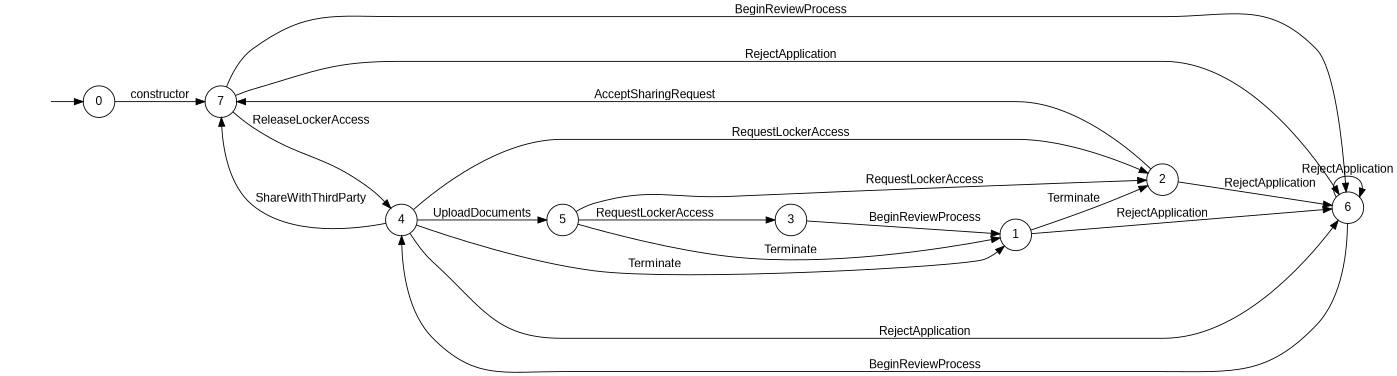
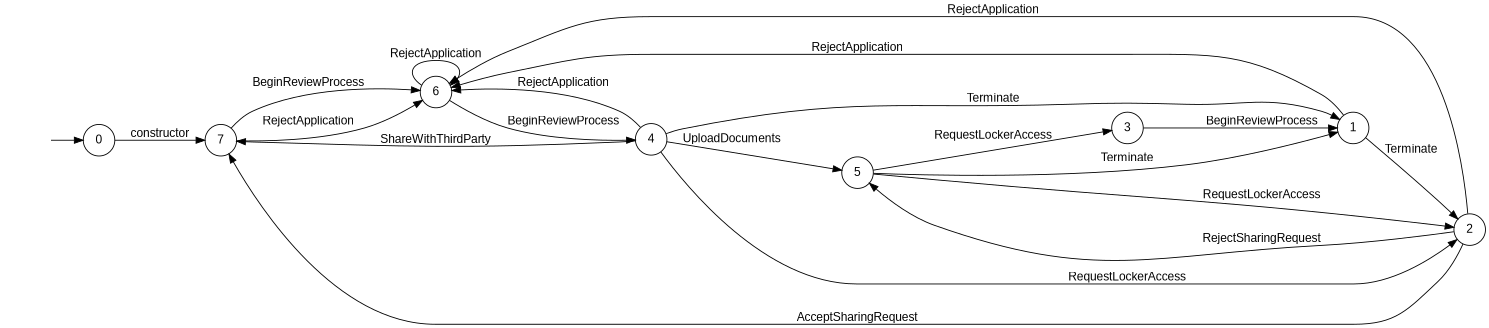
(309, 156) -> none
none -> (1158, 259)
